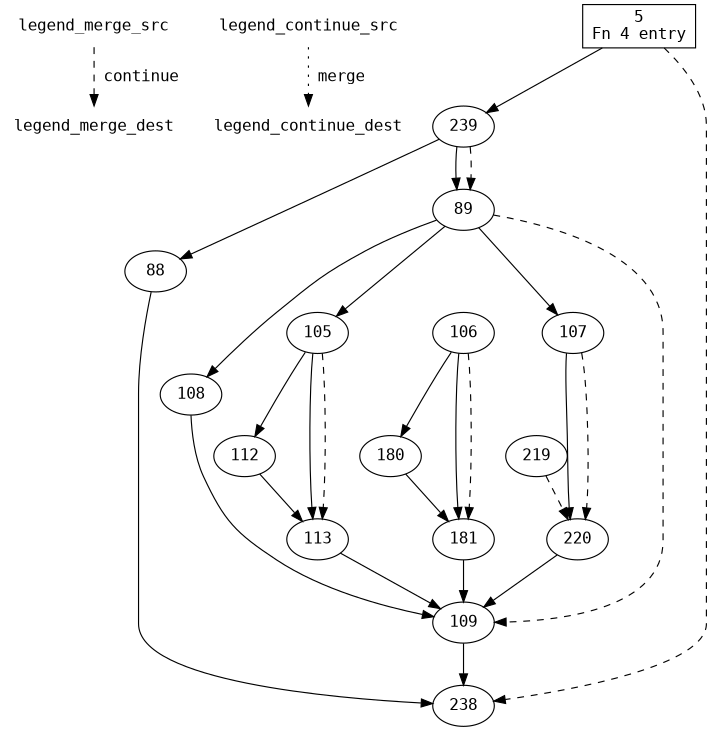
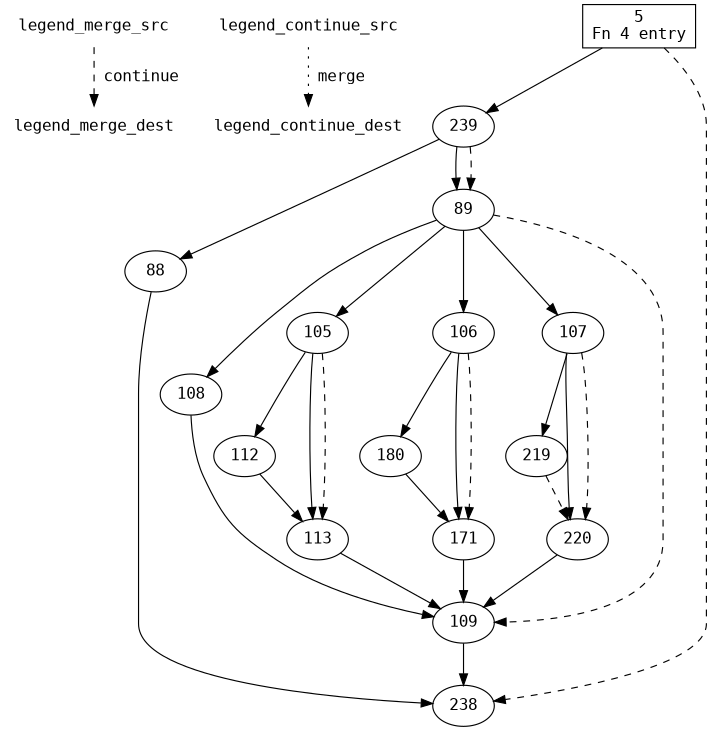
none -> (464, 265)
none -> (556, 389)
(464, 539) -> (464, 539)
